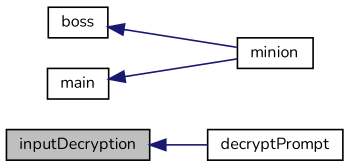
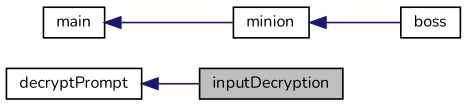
(180, 38) -> (363, 23)
(187, 145) -> (179, 84)
